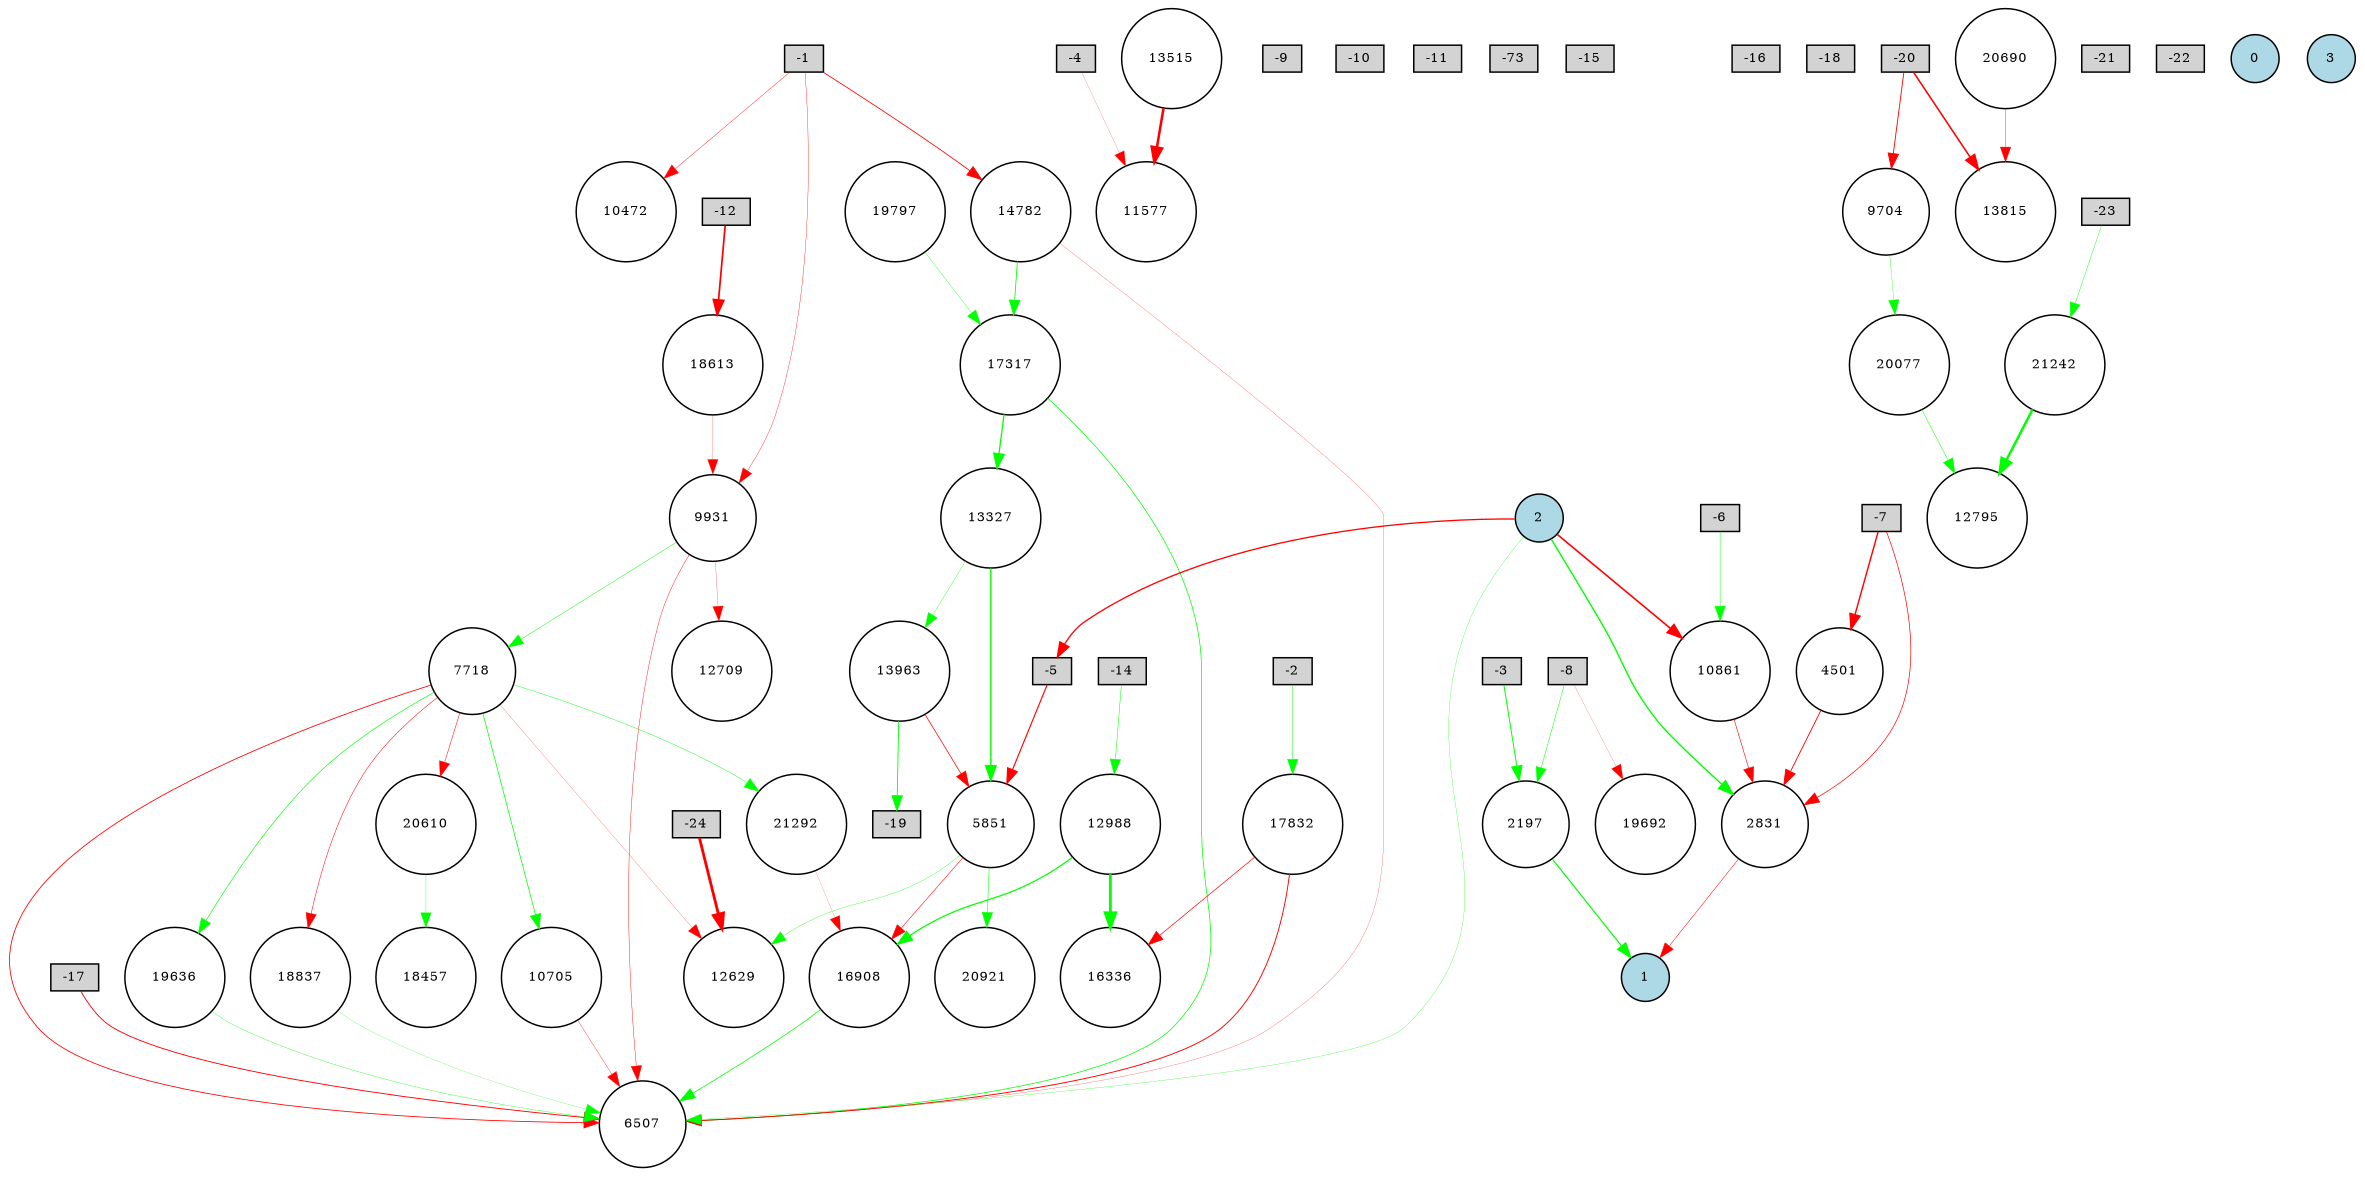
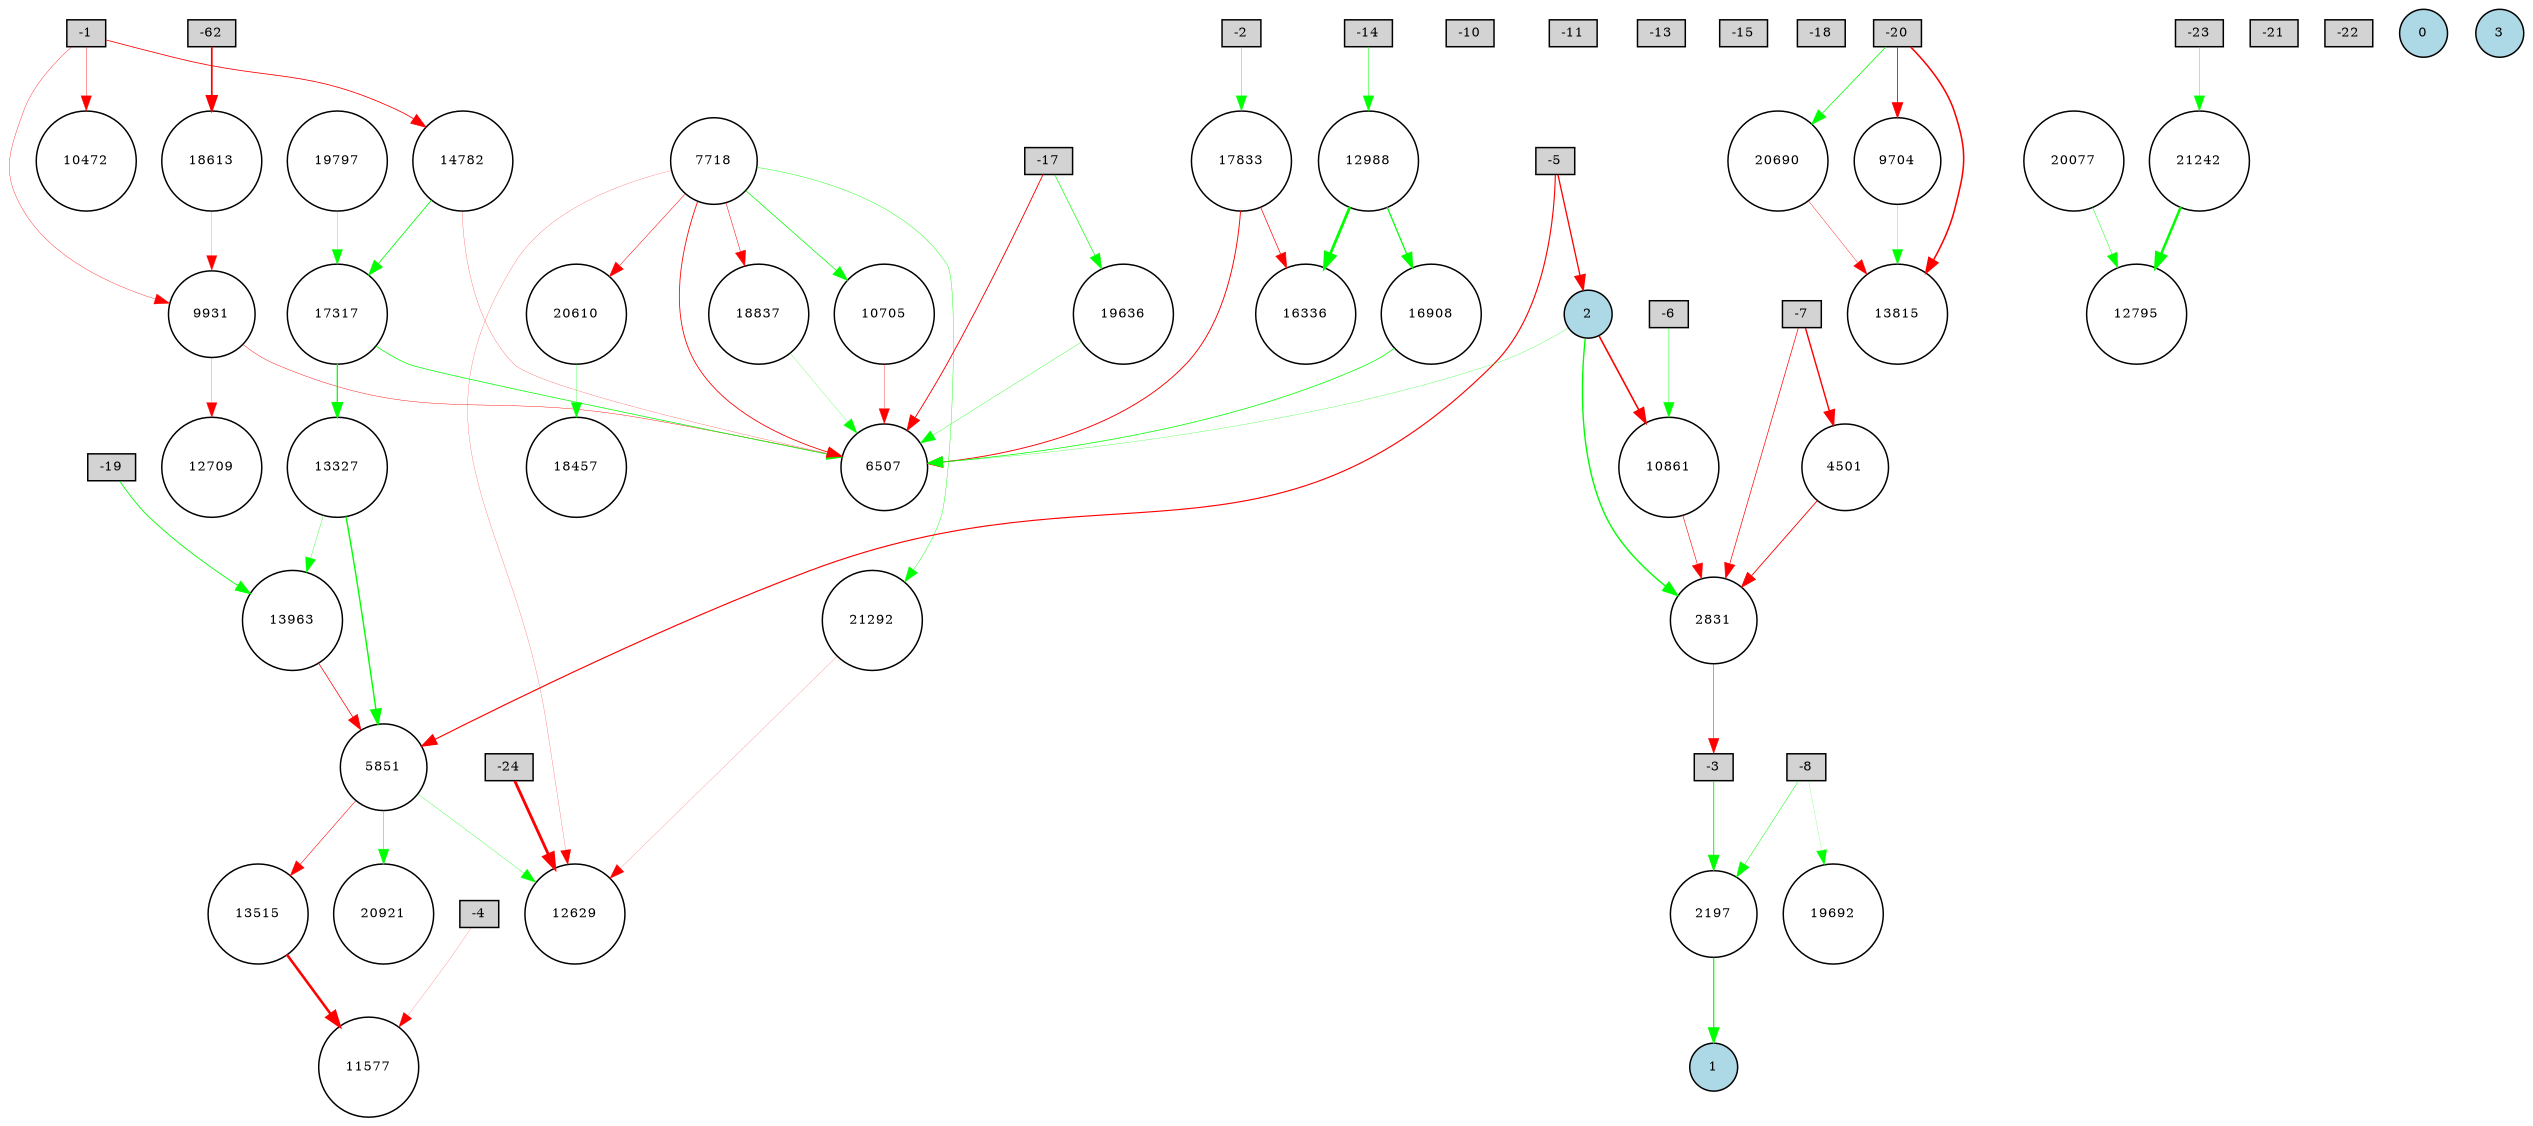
(1282, 59) -> none
(1514, 59) -> (1661, 33)
(1756, 59) -> none
none -> (1854, 80)
(726, 212) -> (212, 33)
(1892, 277) -> (1897, 227)
(1277, 544) -> (1569, 225)
(599, 591) -> none
(1595, 726) -> (1815, 816)
(898, 758) -> (174, 539)
(303, 789) -> (1075, 215)
(1293, 824) -> (1241, 161)
(932, 893) -> (328, 832)
(825, 894) -> (729, 762)
(1704, 902) -> (1714, 701)
